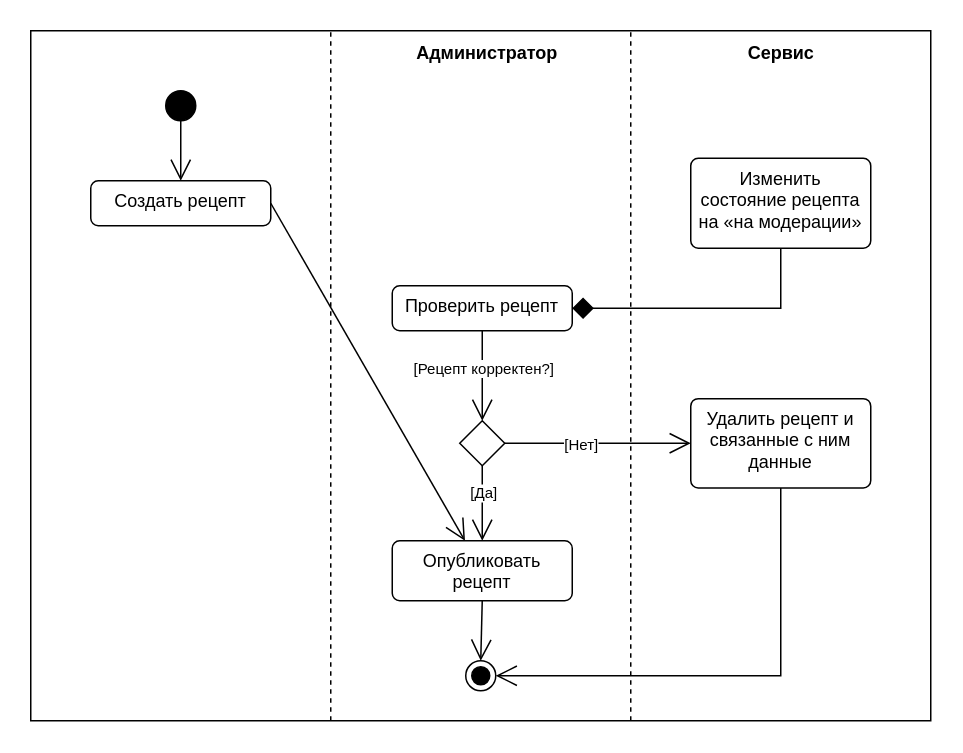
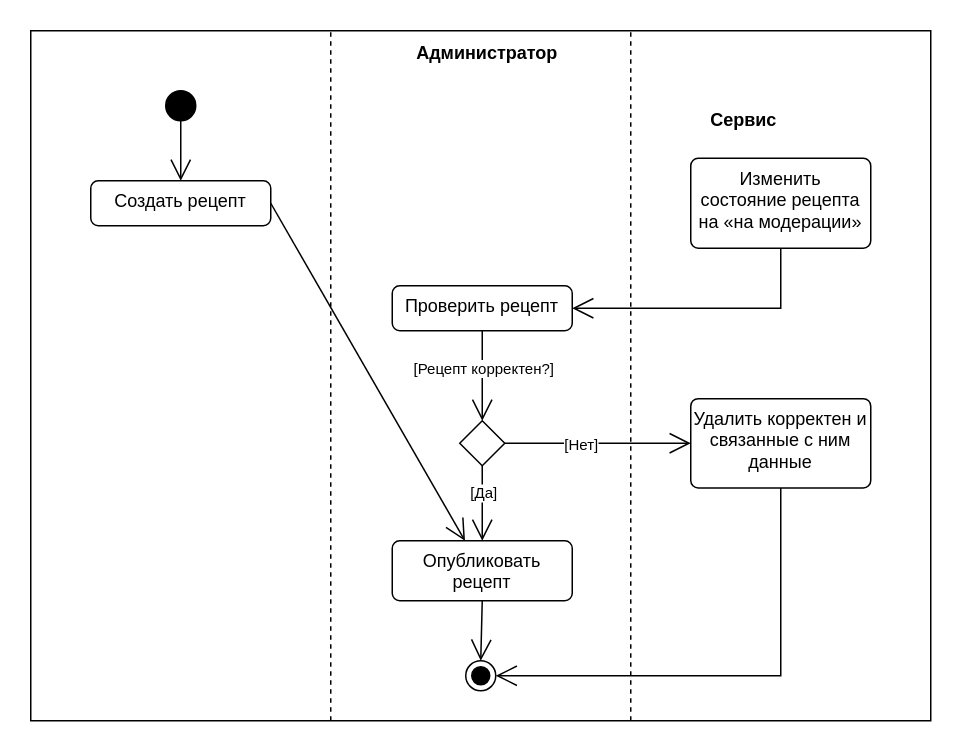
(781, 53) -> (743, 121)
(594, 308) -> (585, 308)
(781, 441) -> (781, 441)
